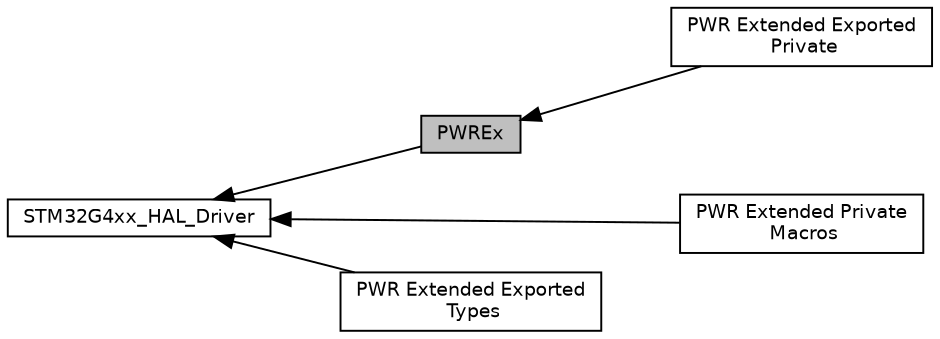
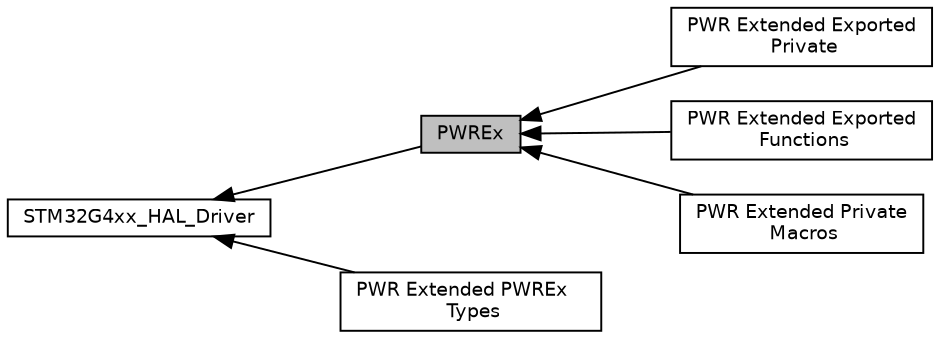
none -> (802, 130)
(486, 221) -> (617, 174)
(471, 302) -> (471, 302)
